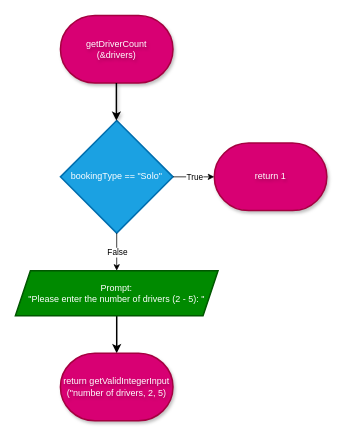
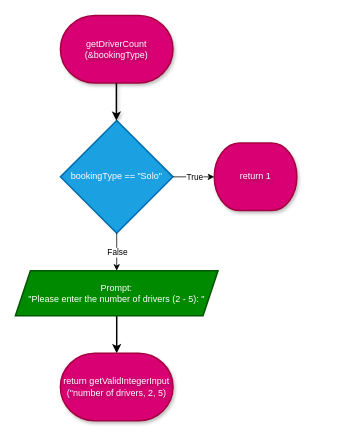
(117, 49) -> (117, 49)
(270, 177) -> (255, 177)
